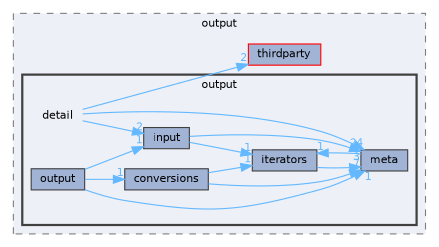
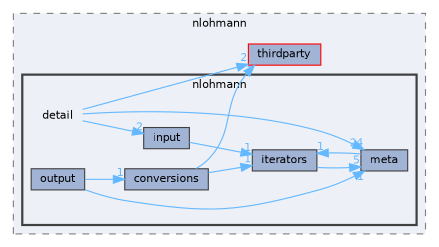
(219, 24) -> (219, 24)
(270, 135) -> none
(109, 160) -> none
(280, 186) -> (227, 124)
